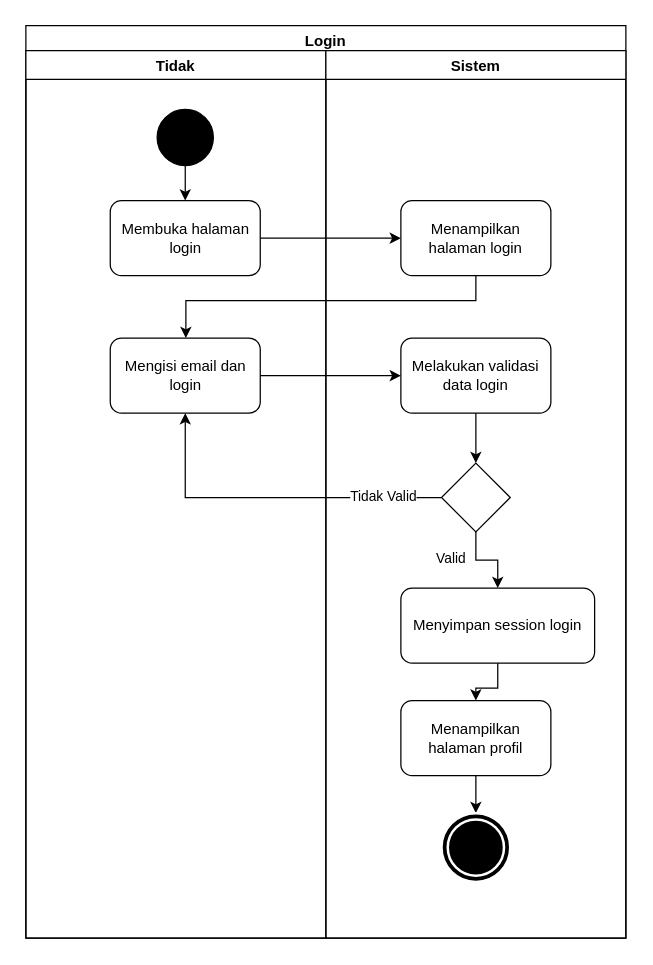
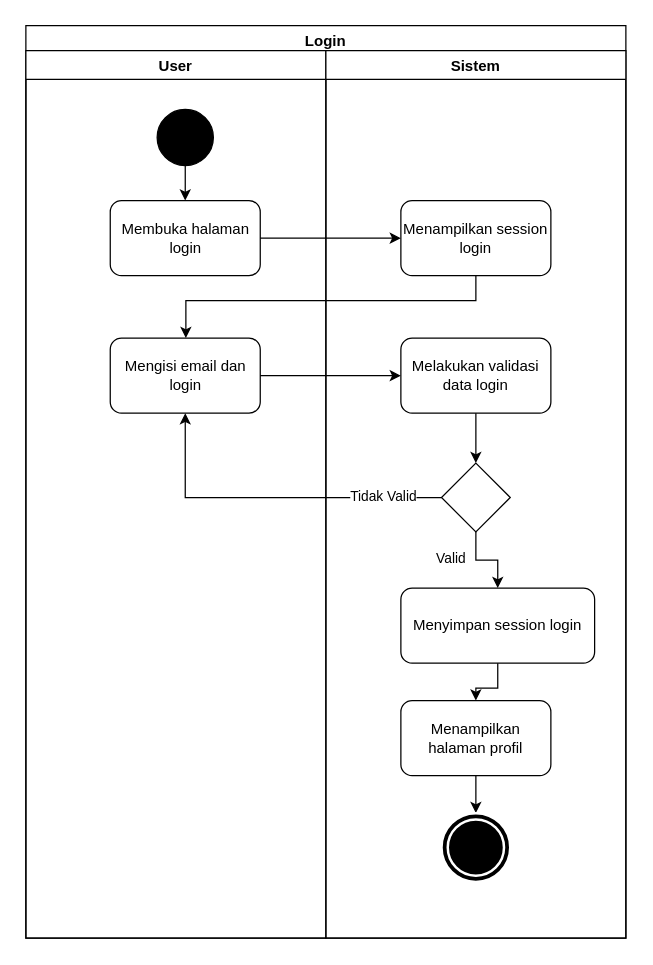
(175, 66) -> (175, 66)
(476, 238) -> (476, 238)
